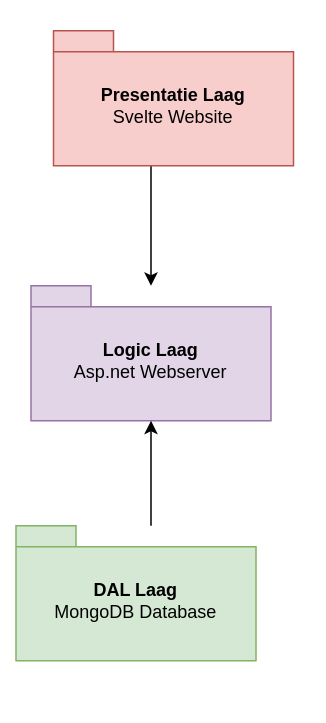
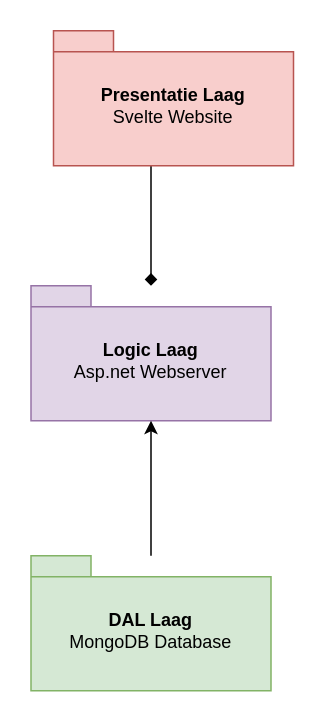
(151, 274) -> (151, 273)
(136, 593) -> (151, 623)
